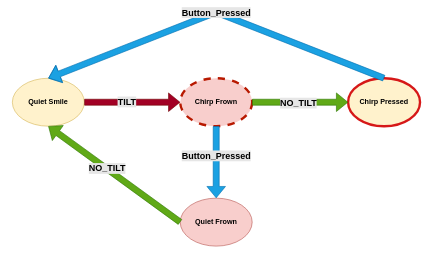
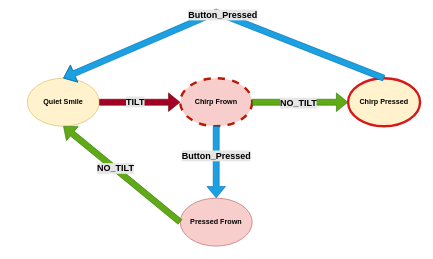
(48, 102) -> (63, 102)
(216, 222) -> (216, 222)
